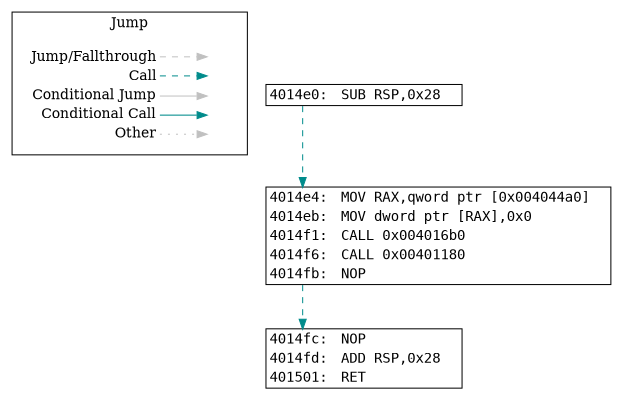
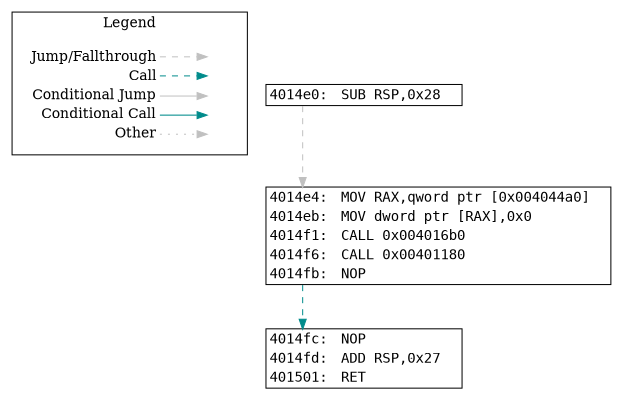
(130, 24) -> (130, 24)
(303, 142) -> (303, 142)
(391, 358) -> (391, 358)
